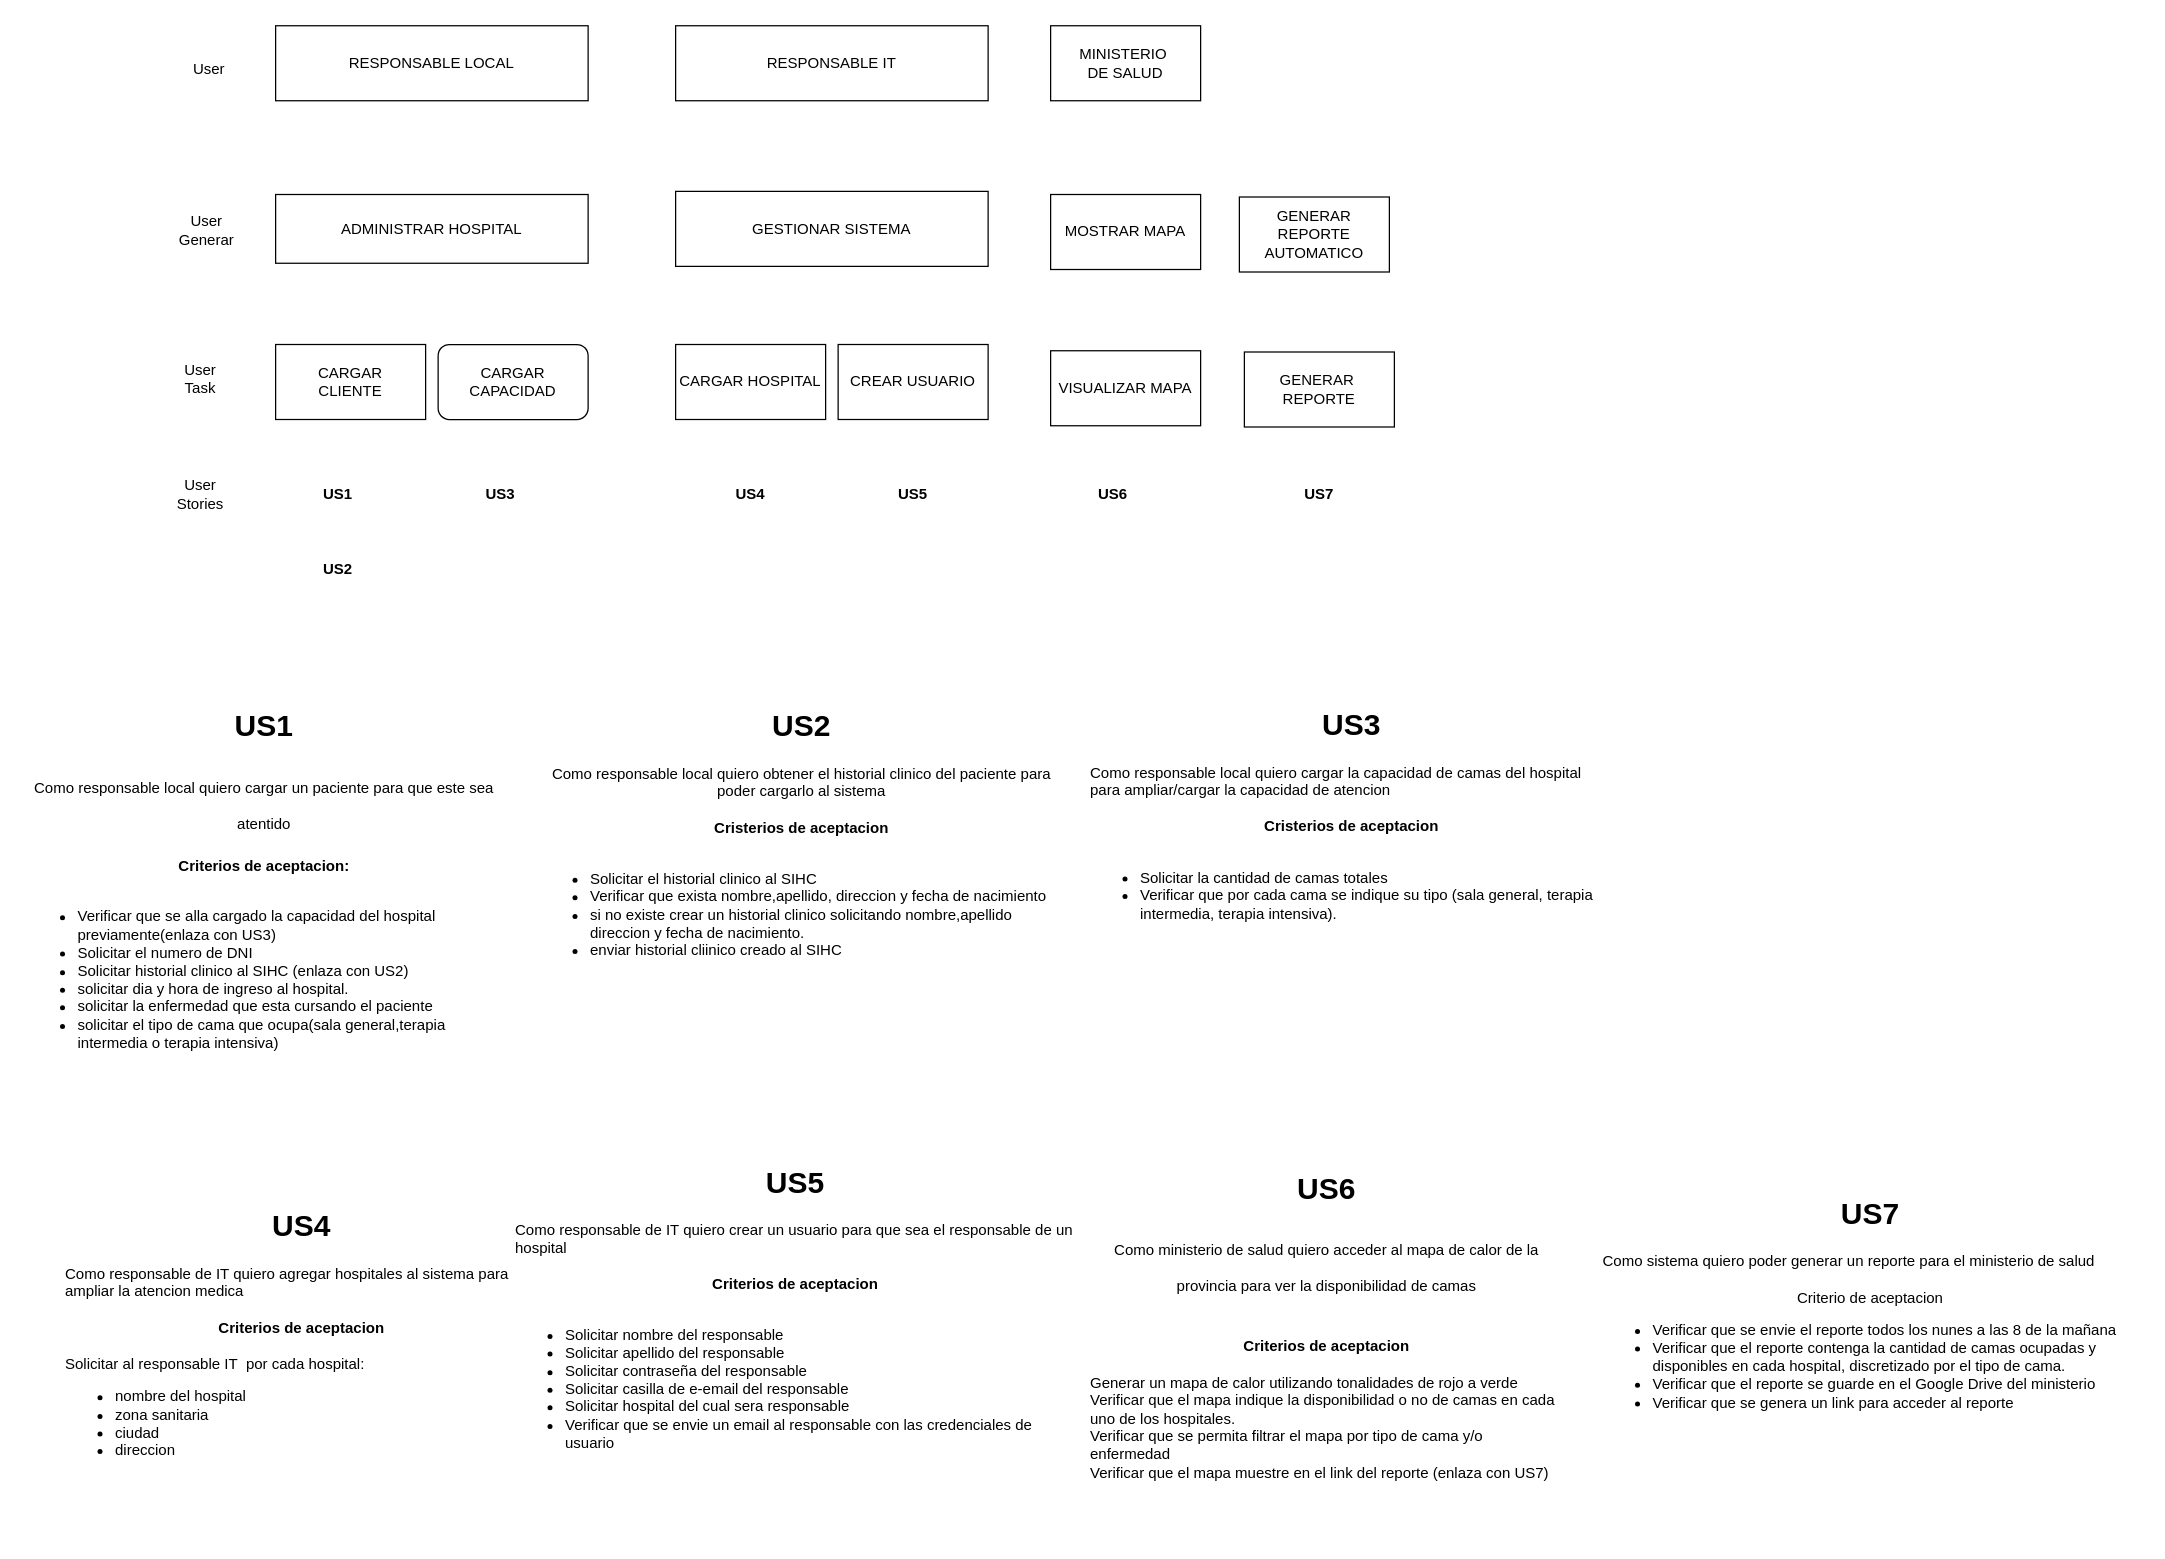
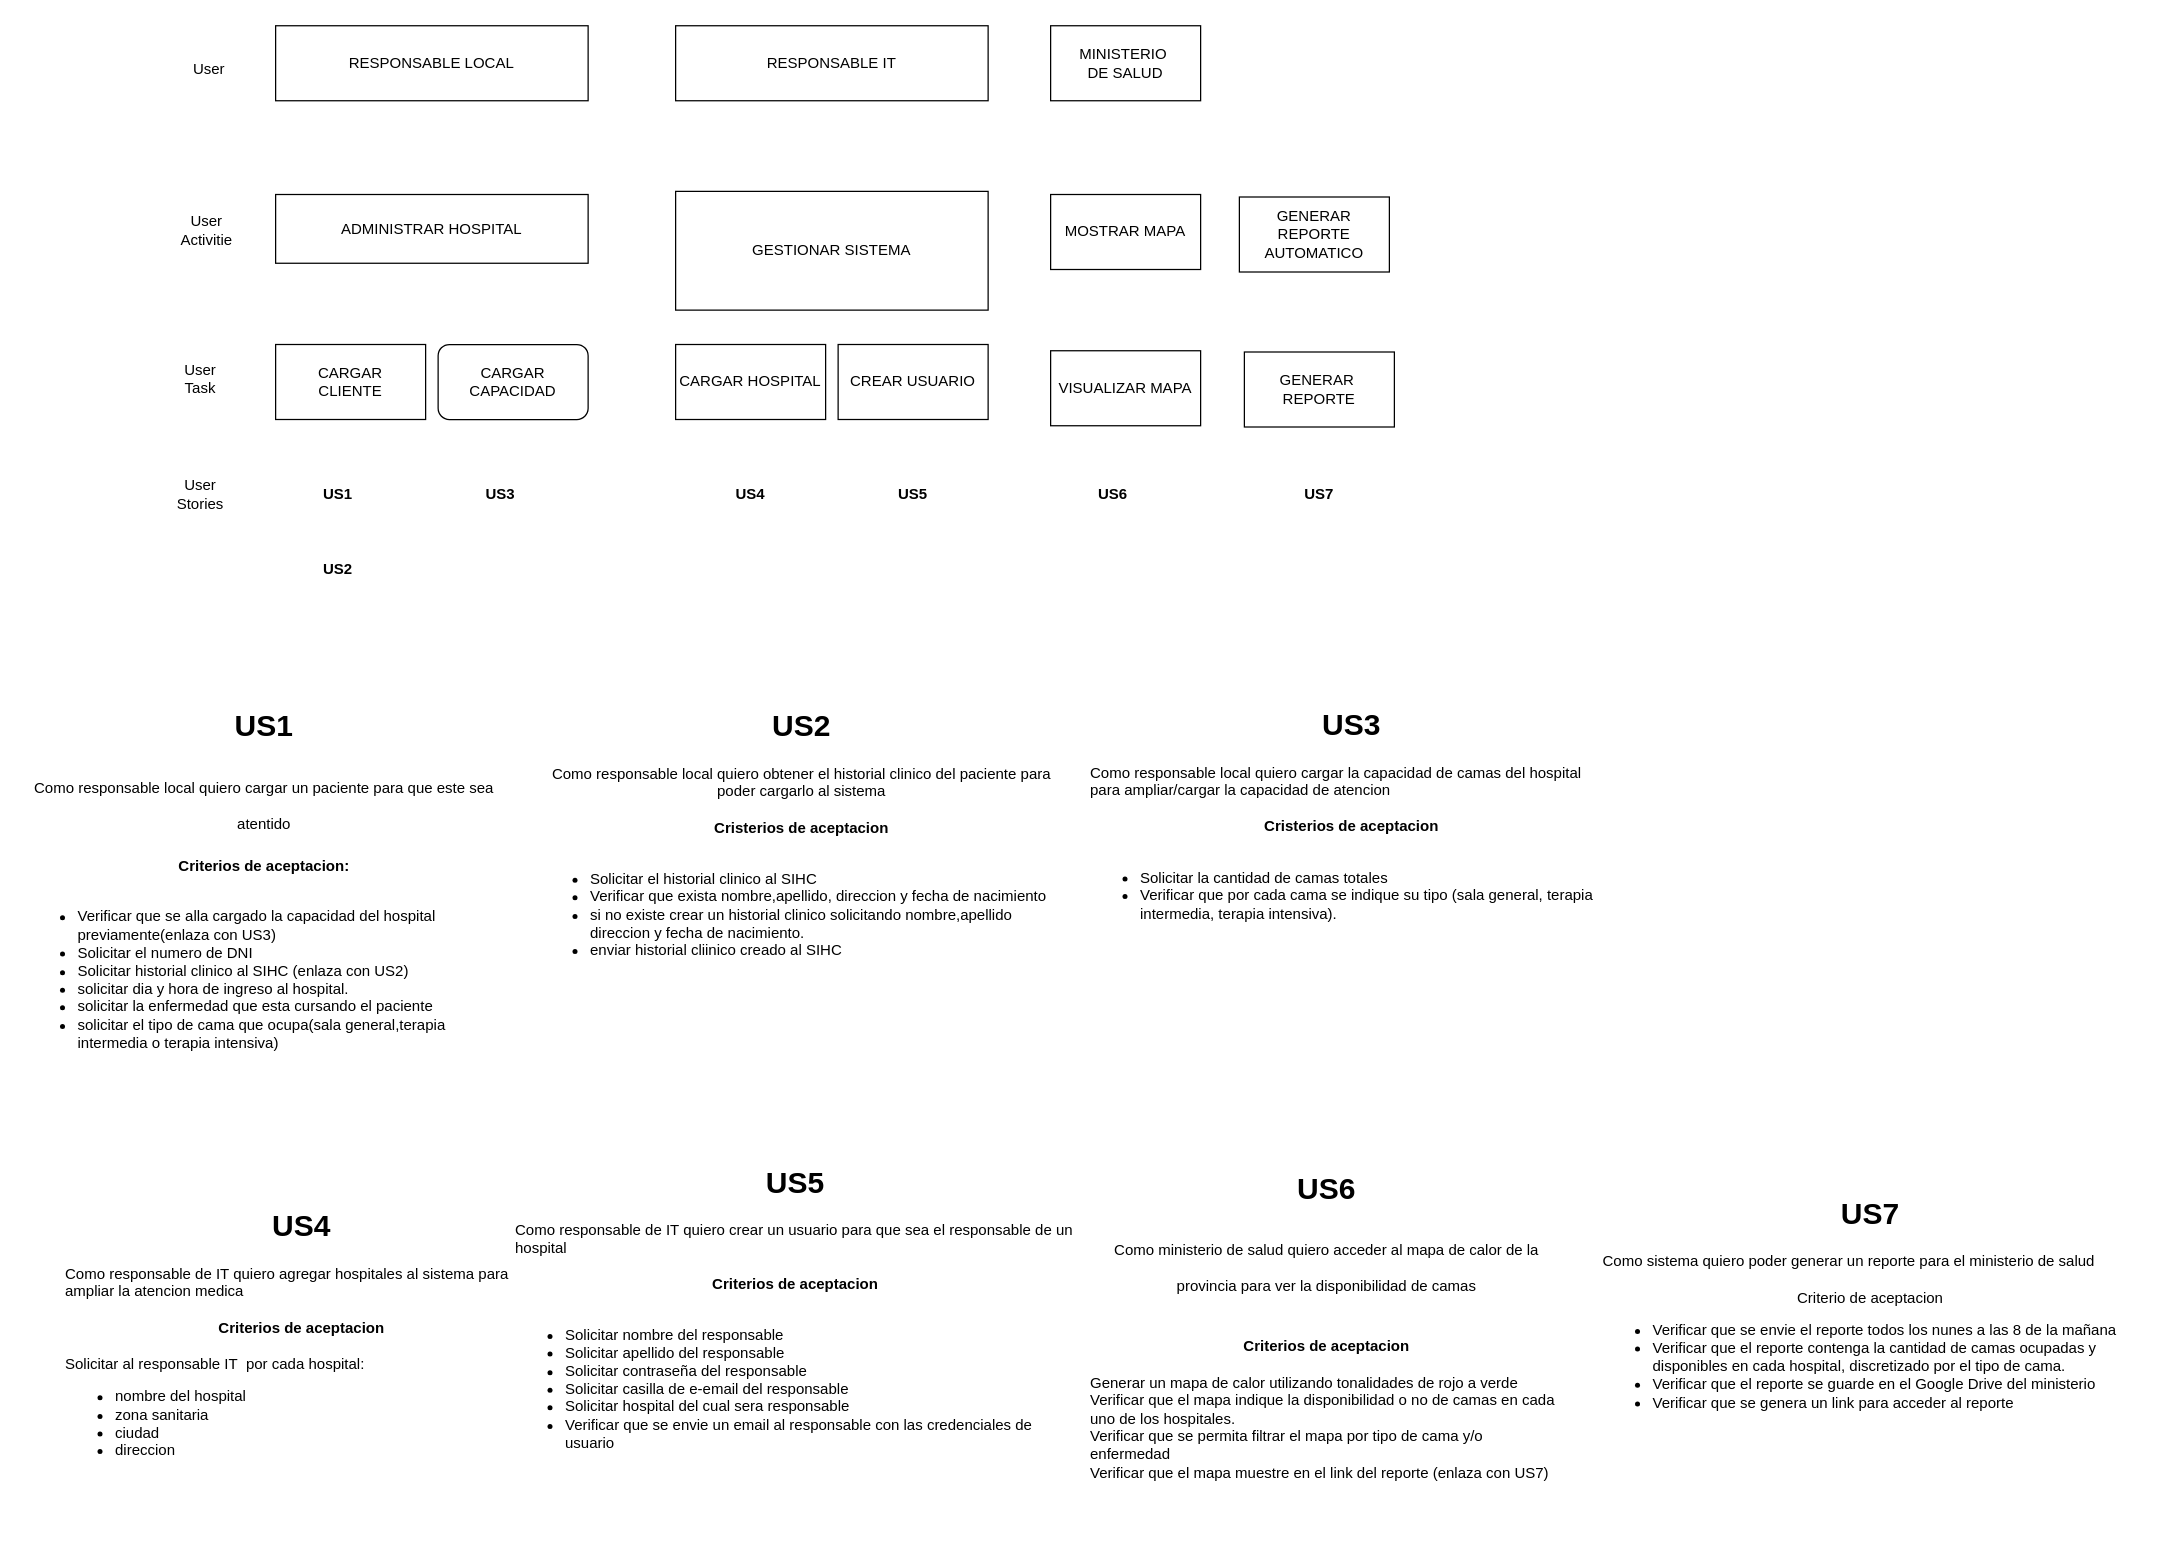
(832, 229) -> (832, 251)
(207, 231) -> (207, 231)
